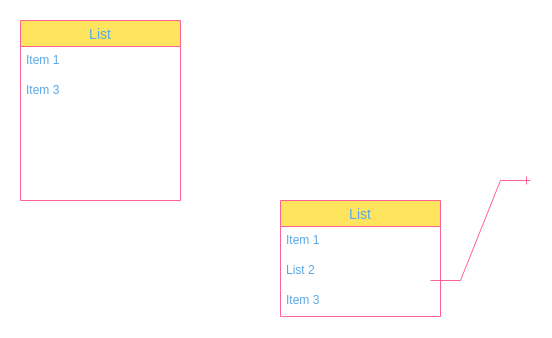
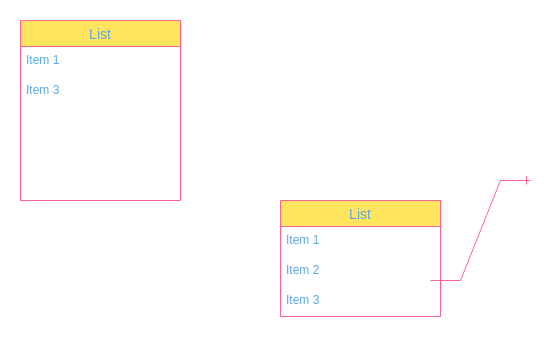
(304, 271) -> (305, 271)
